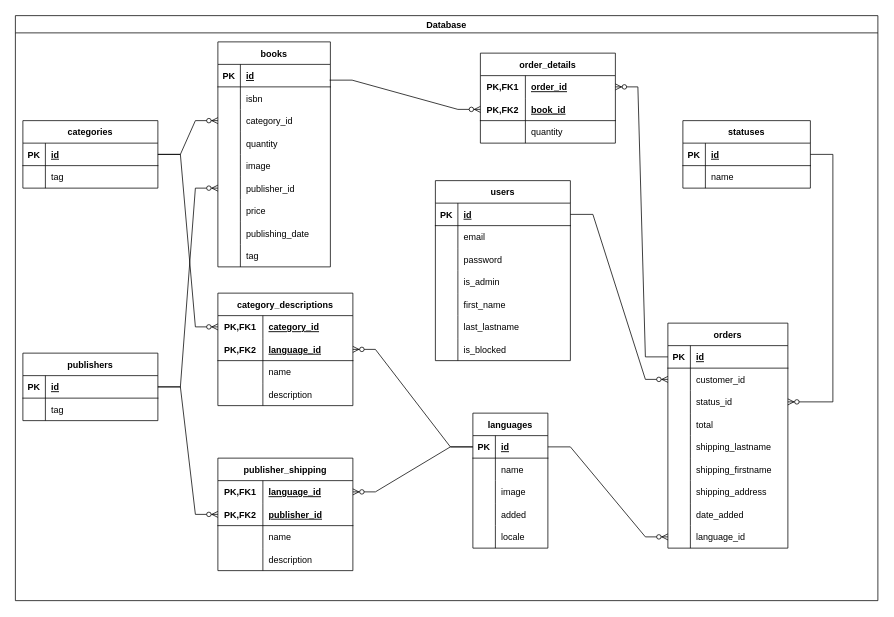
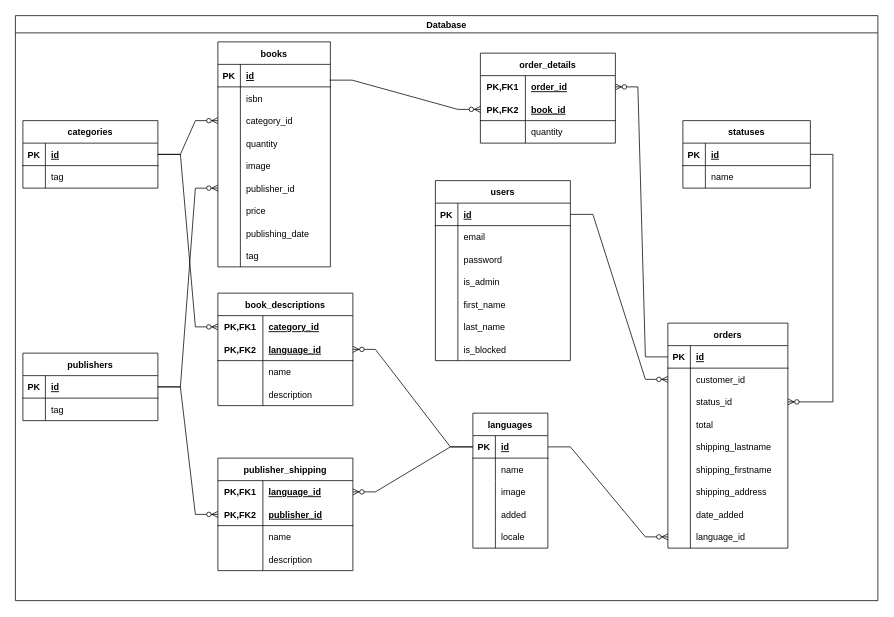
(285, 305) -> (285, 305)
(494, 327) -> (485, 327)
